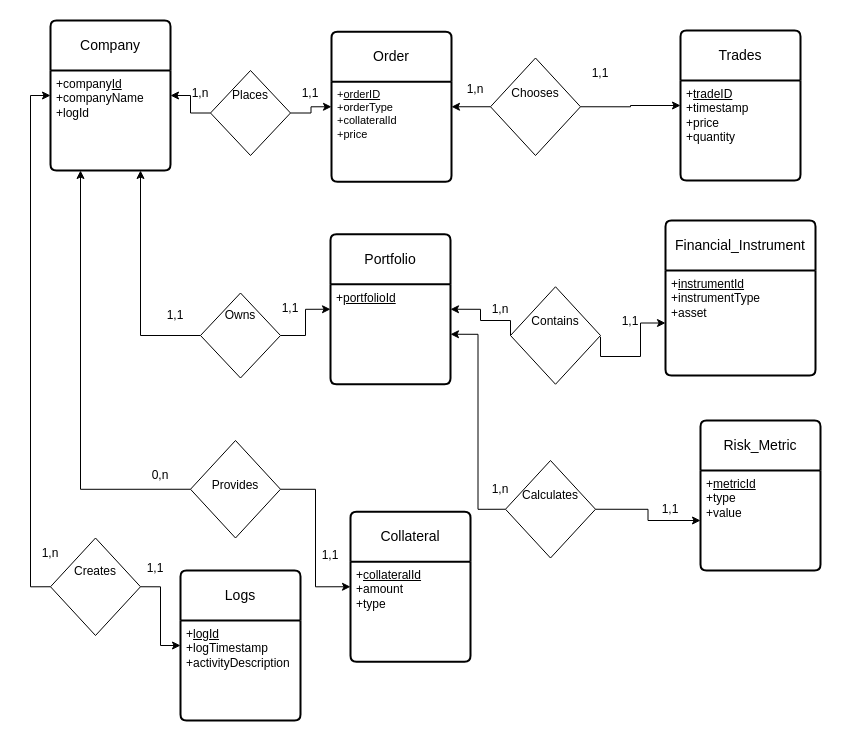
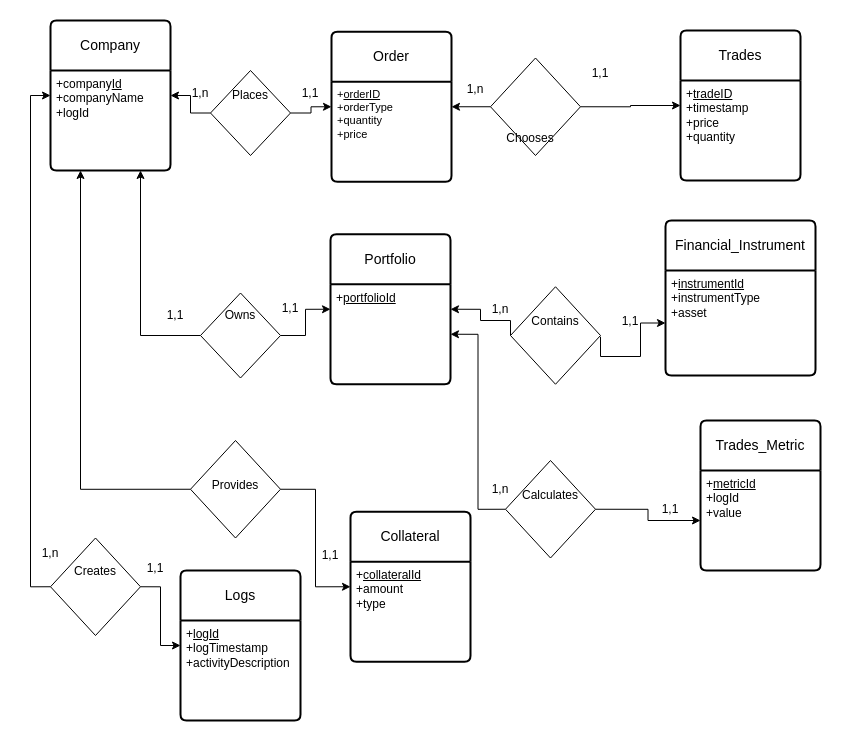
(536, 93) -> (531, 138)
(377, 117) -> (371, 117)
(761, 446) -> (761, 446)
(161, 476) -> none
(735, 499) -> (735, 499)
